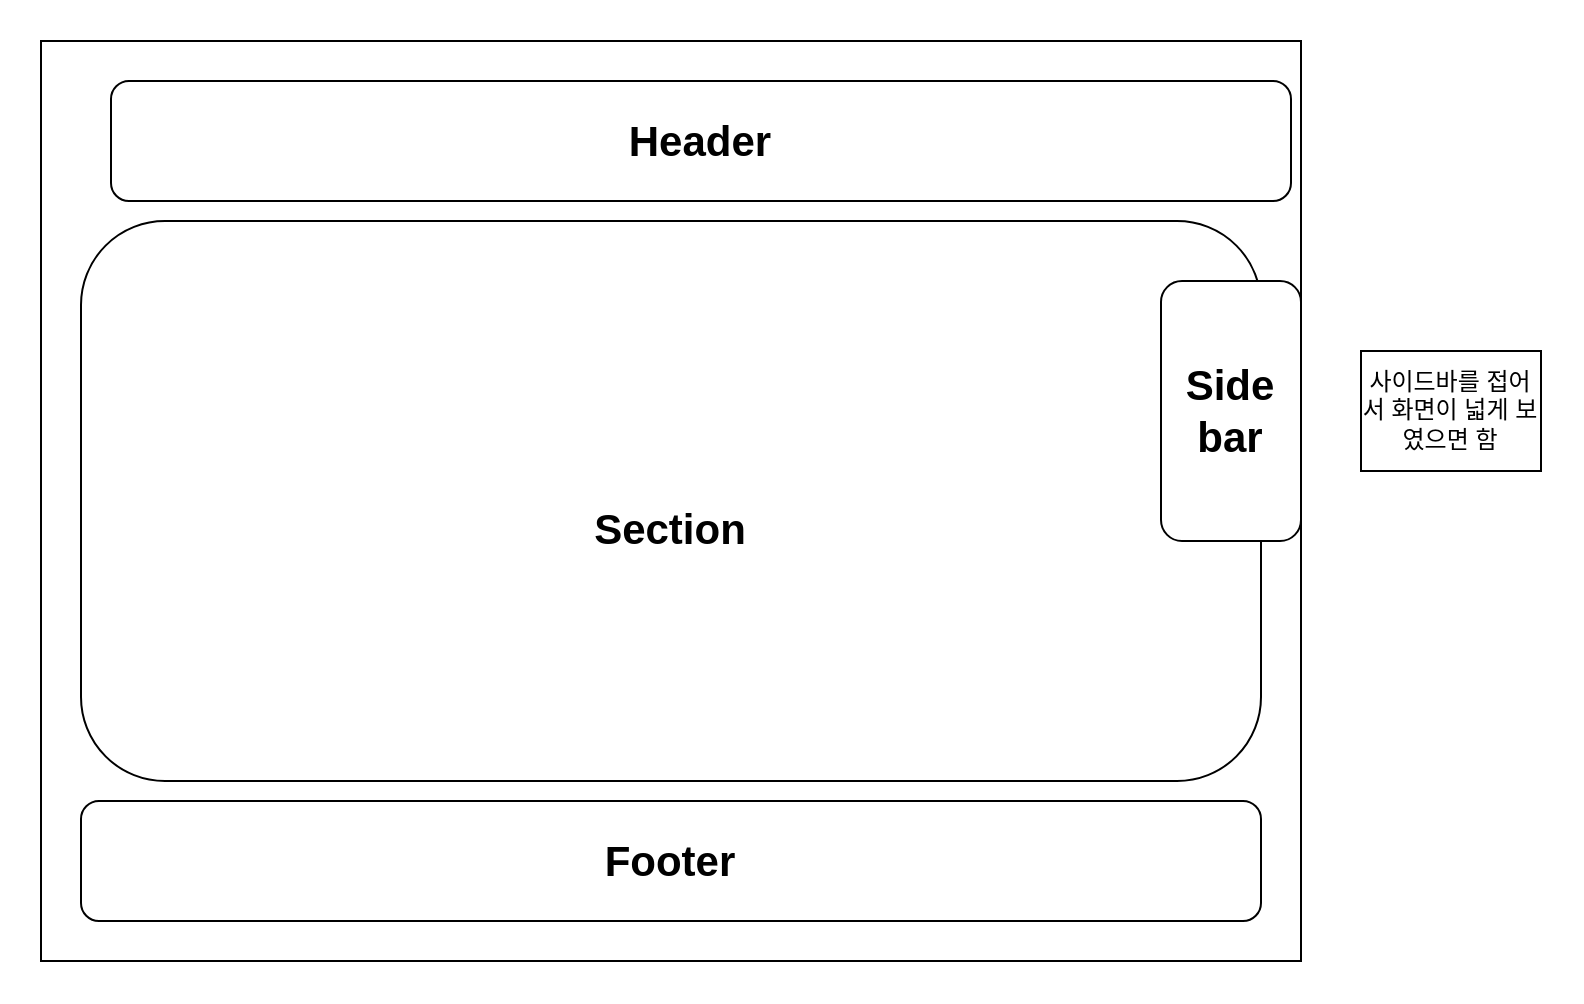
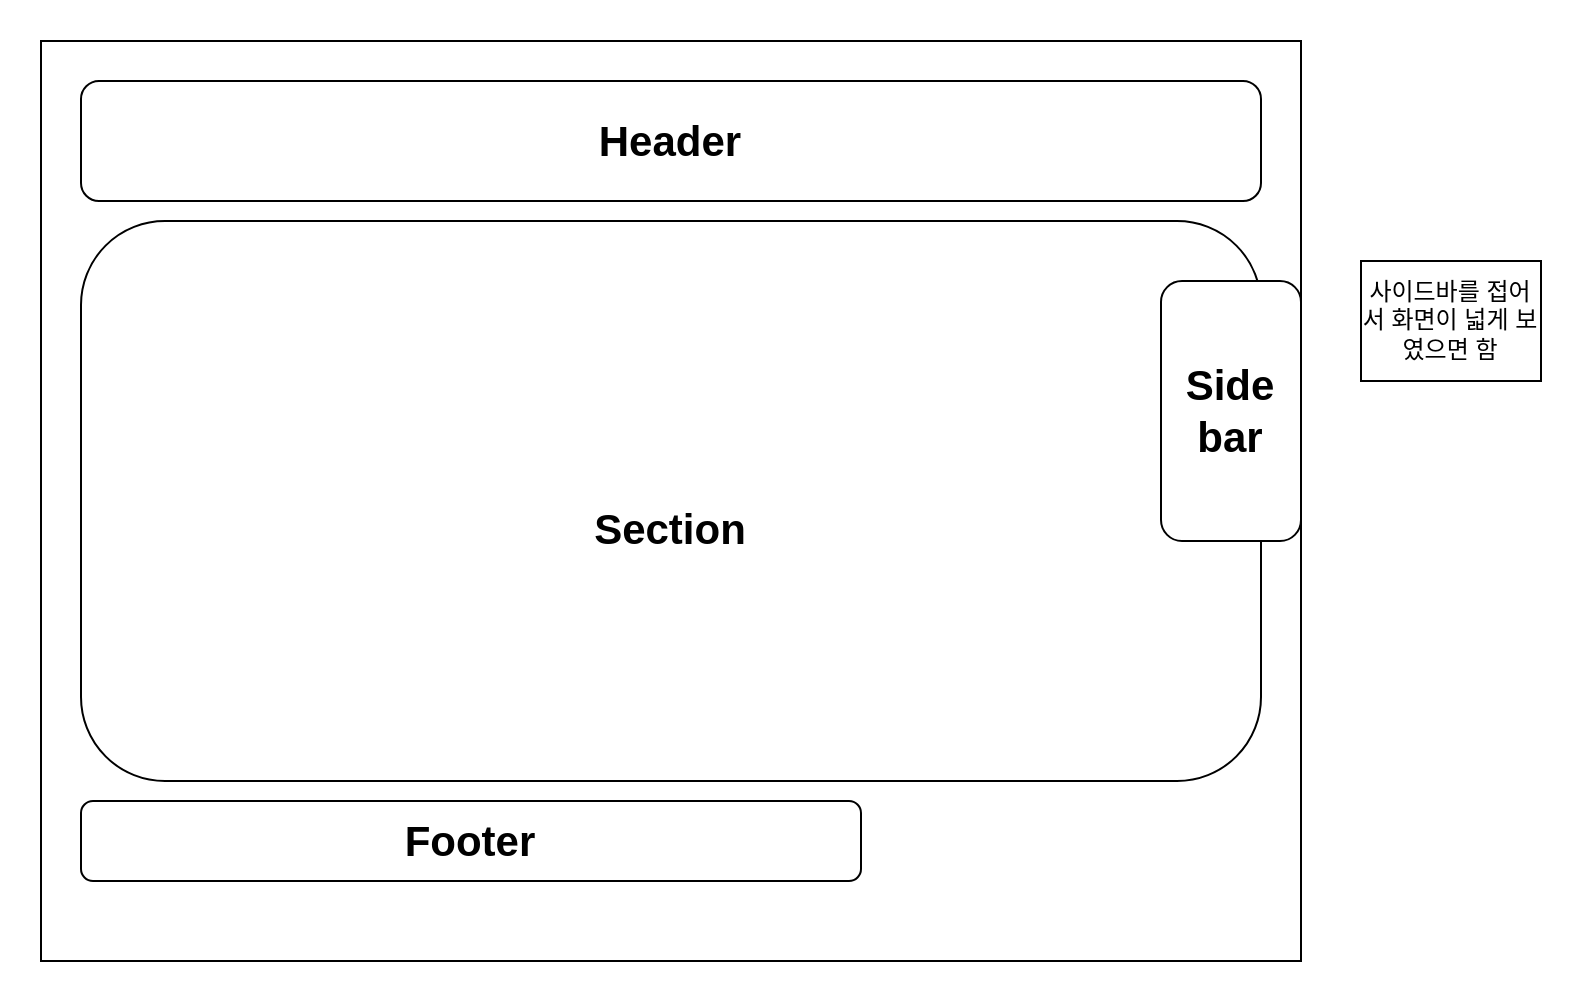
(701, 141) -> (671, 141)
(1451, 411) -> (1451, 321)
(671, 861) -> (471, 841)
